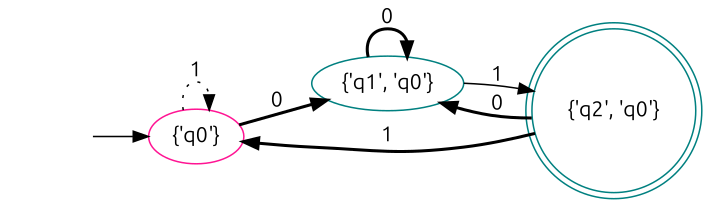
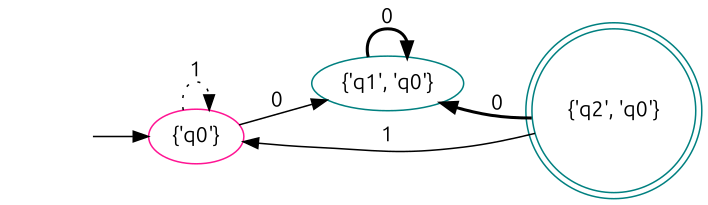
(491, 85) -> none
(276, 115) -> (276, 115)
(397, 151) -> (397, 151)
